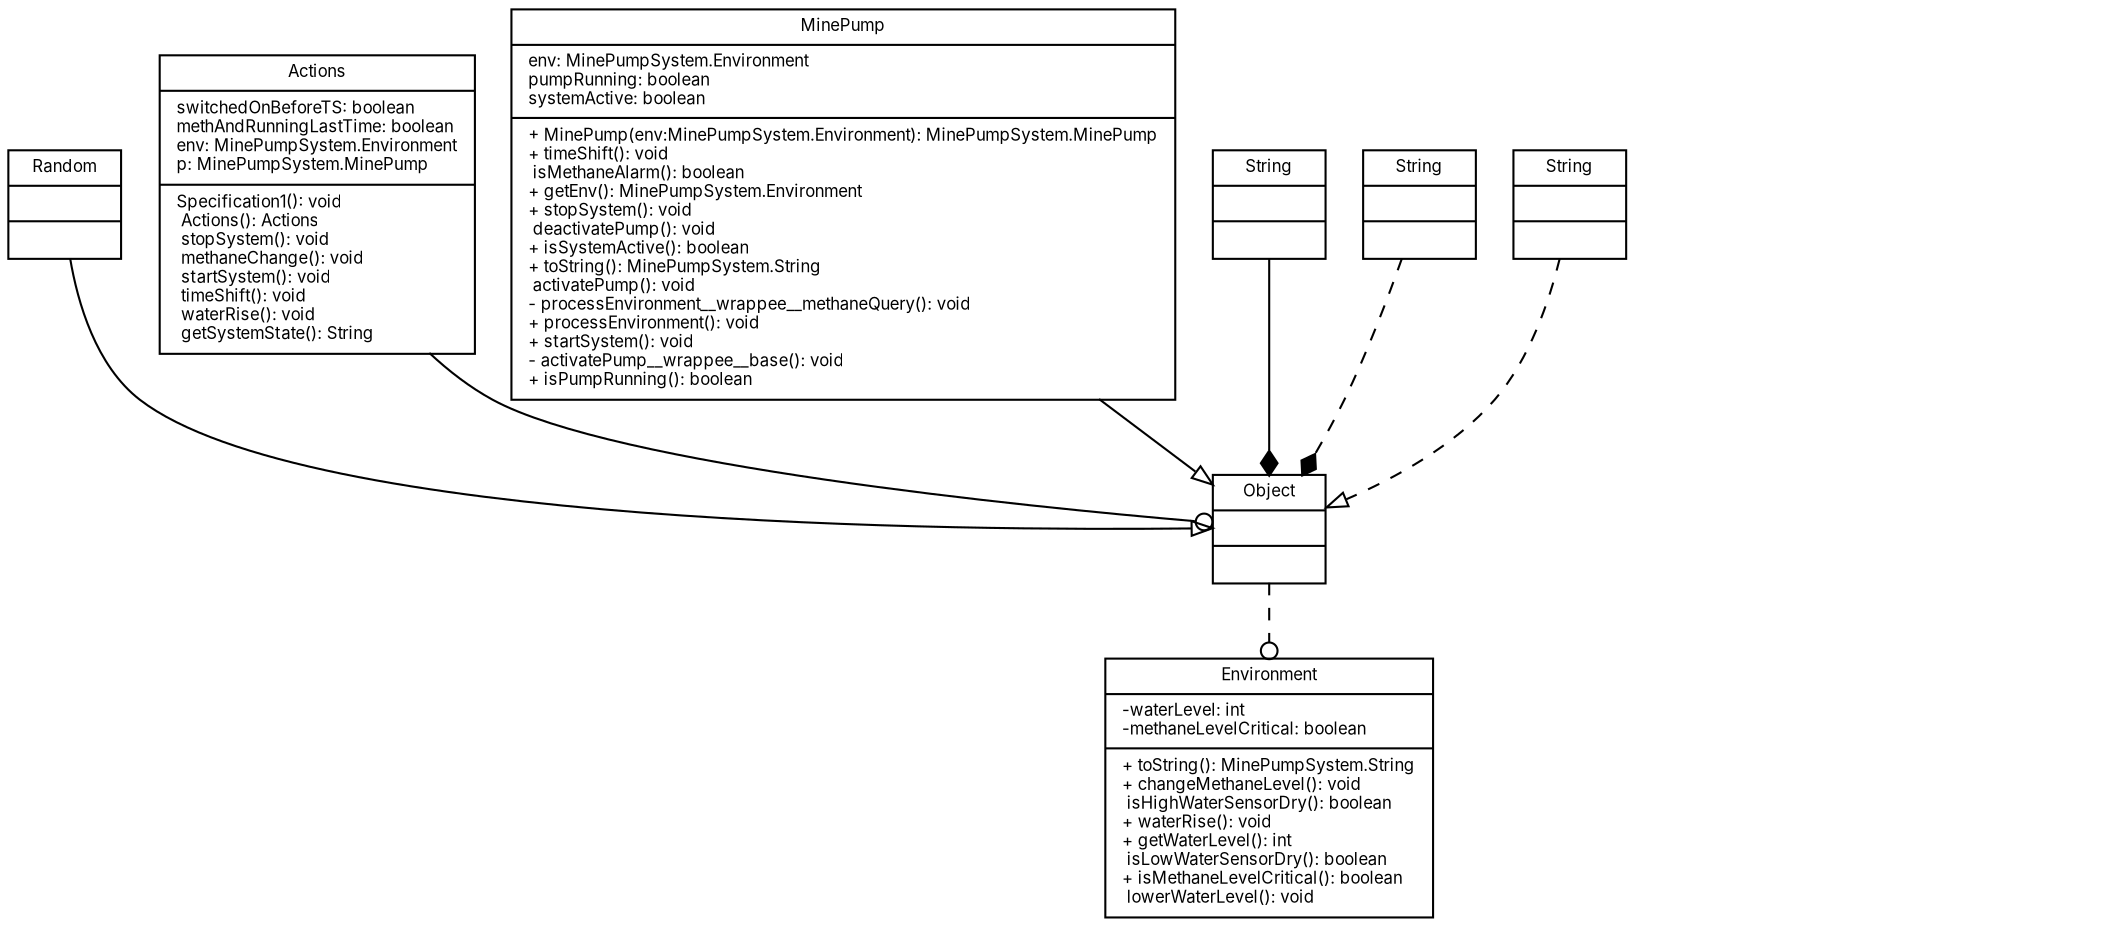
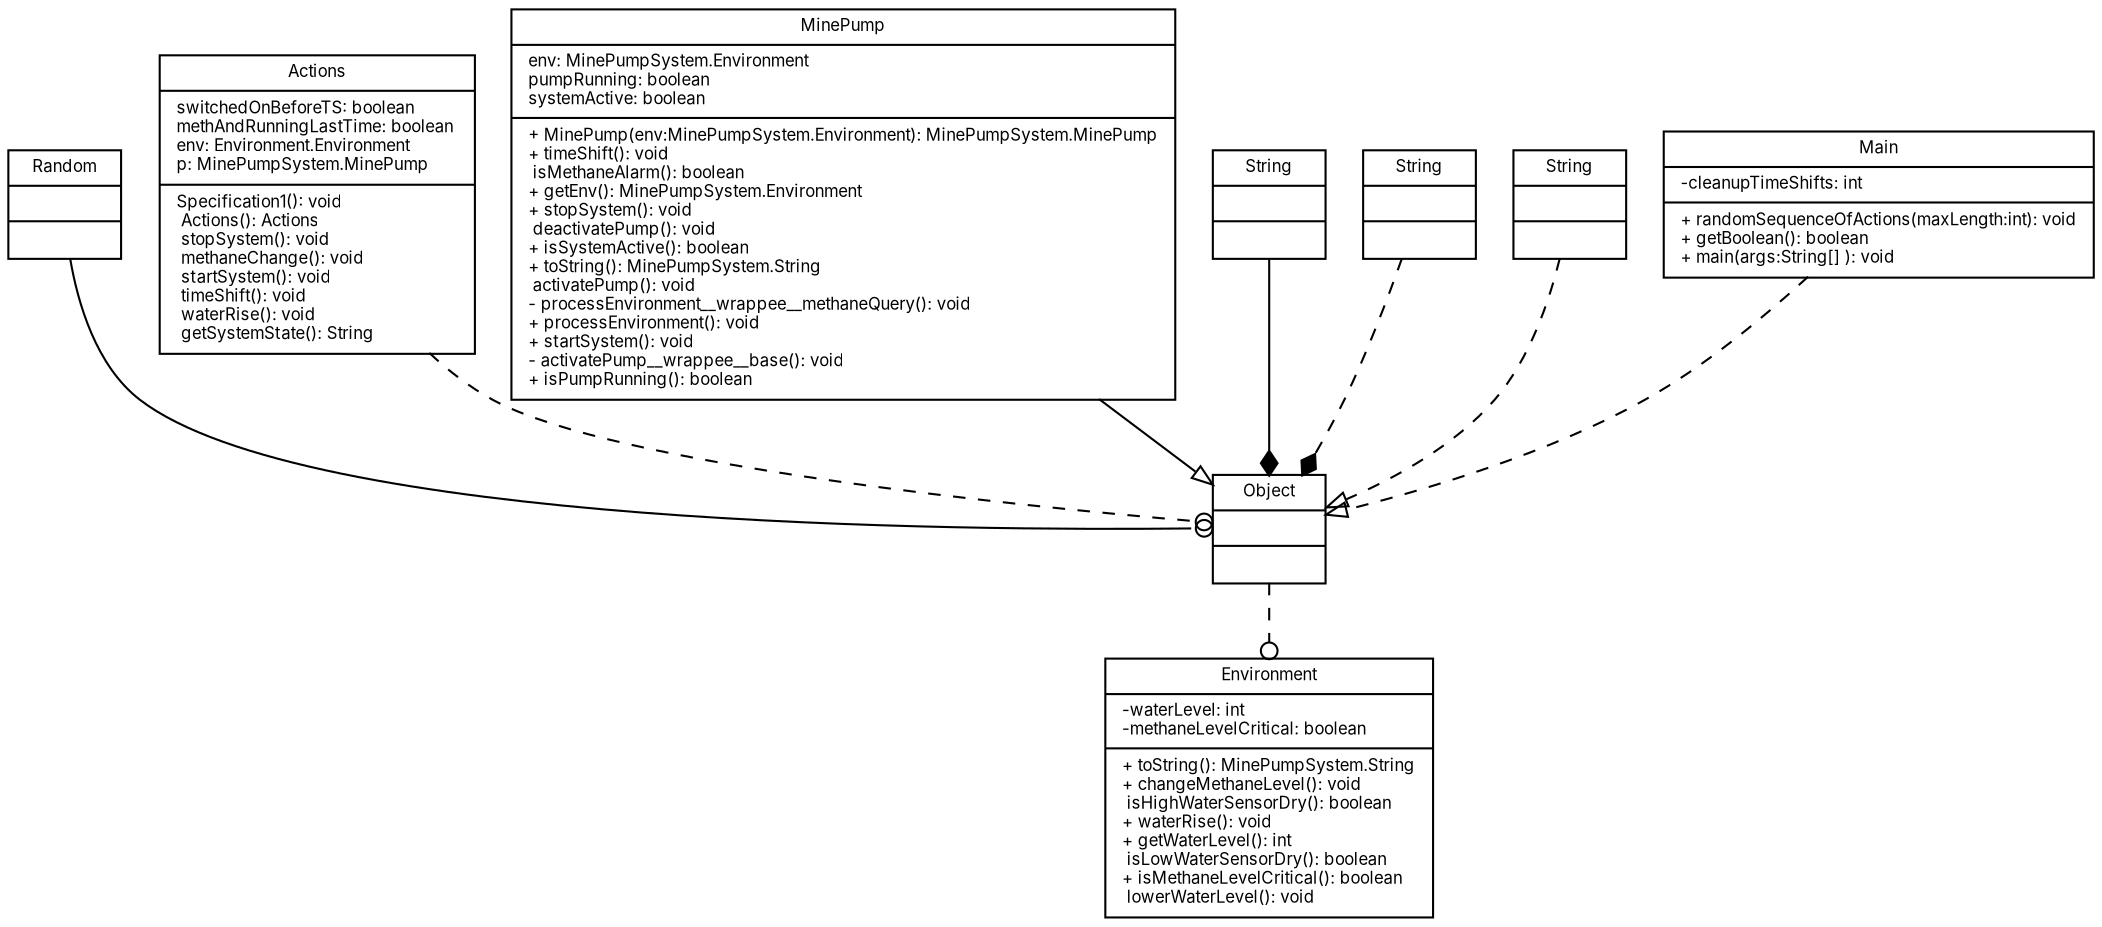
(317, 146) -> (293, 146)
none -> (1879, 205)
(800, 476) -> (800, 476)
(577, 506) -> (577, 506)
